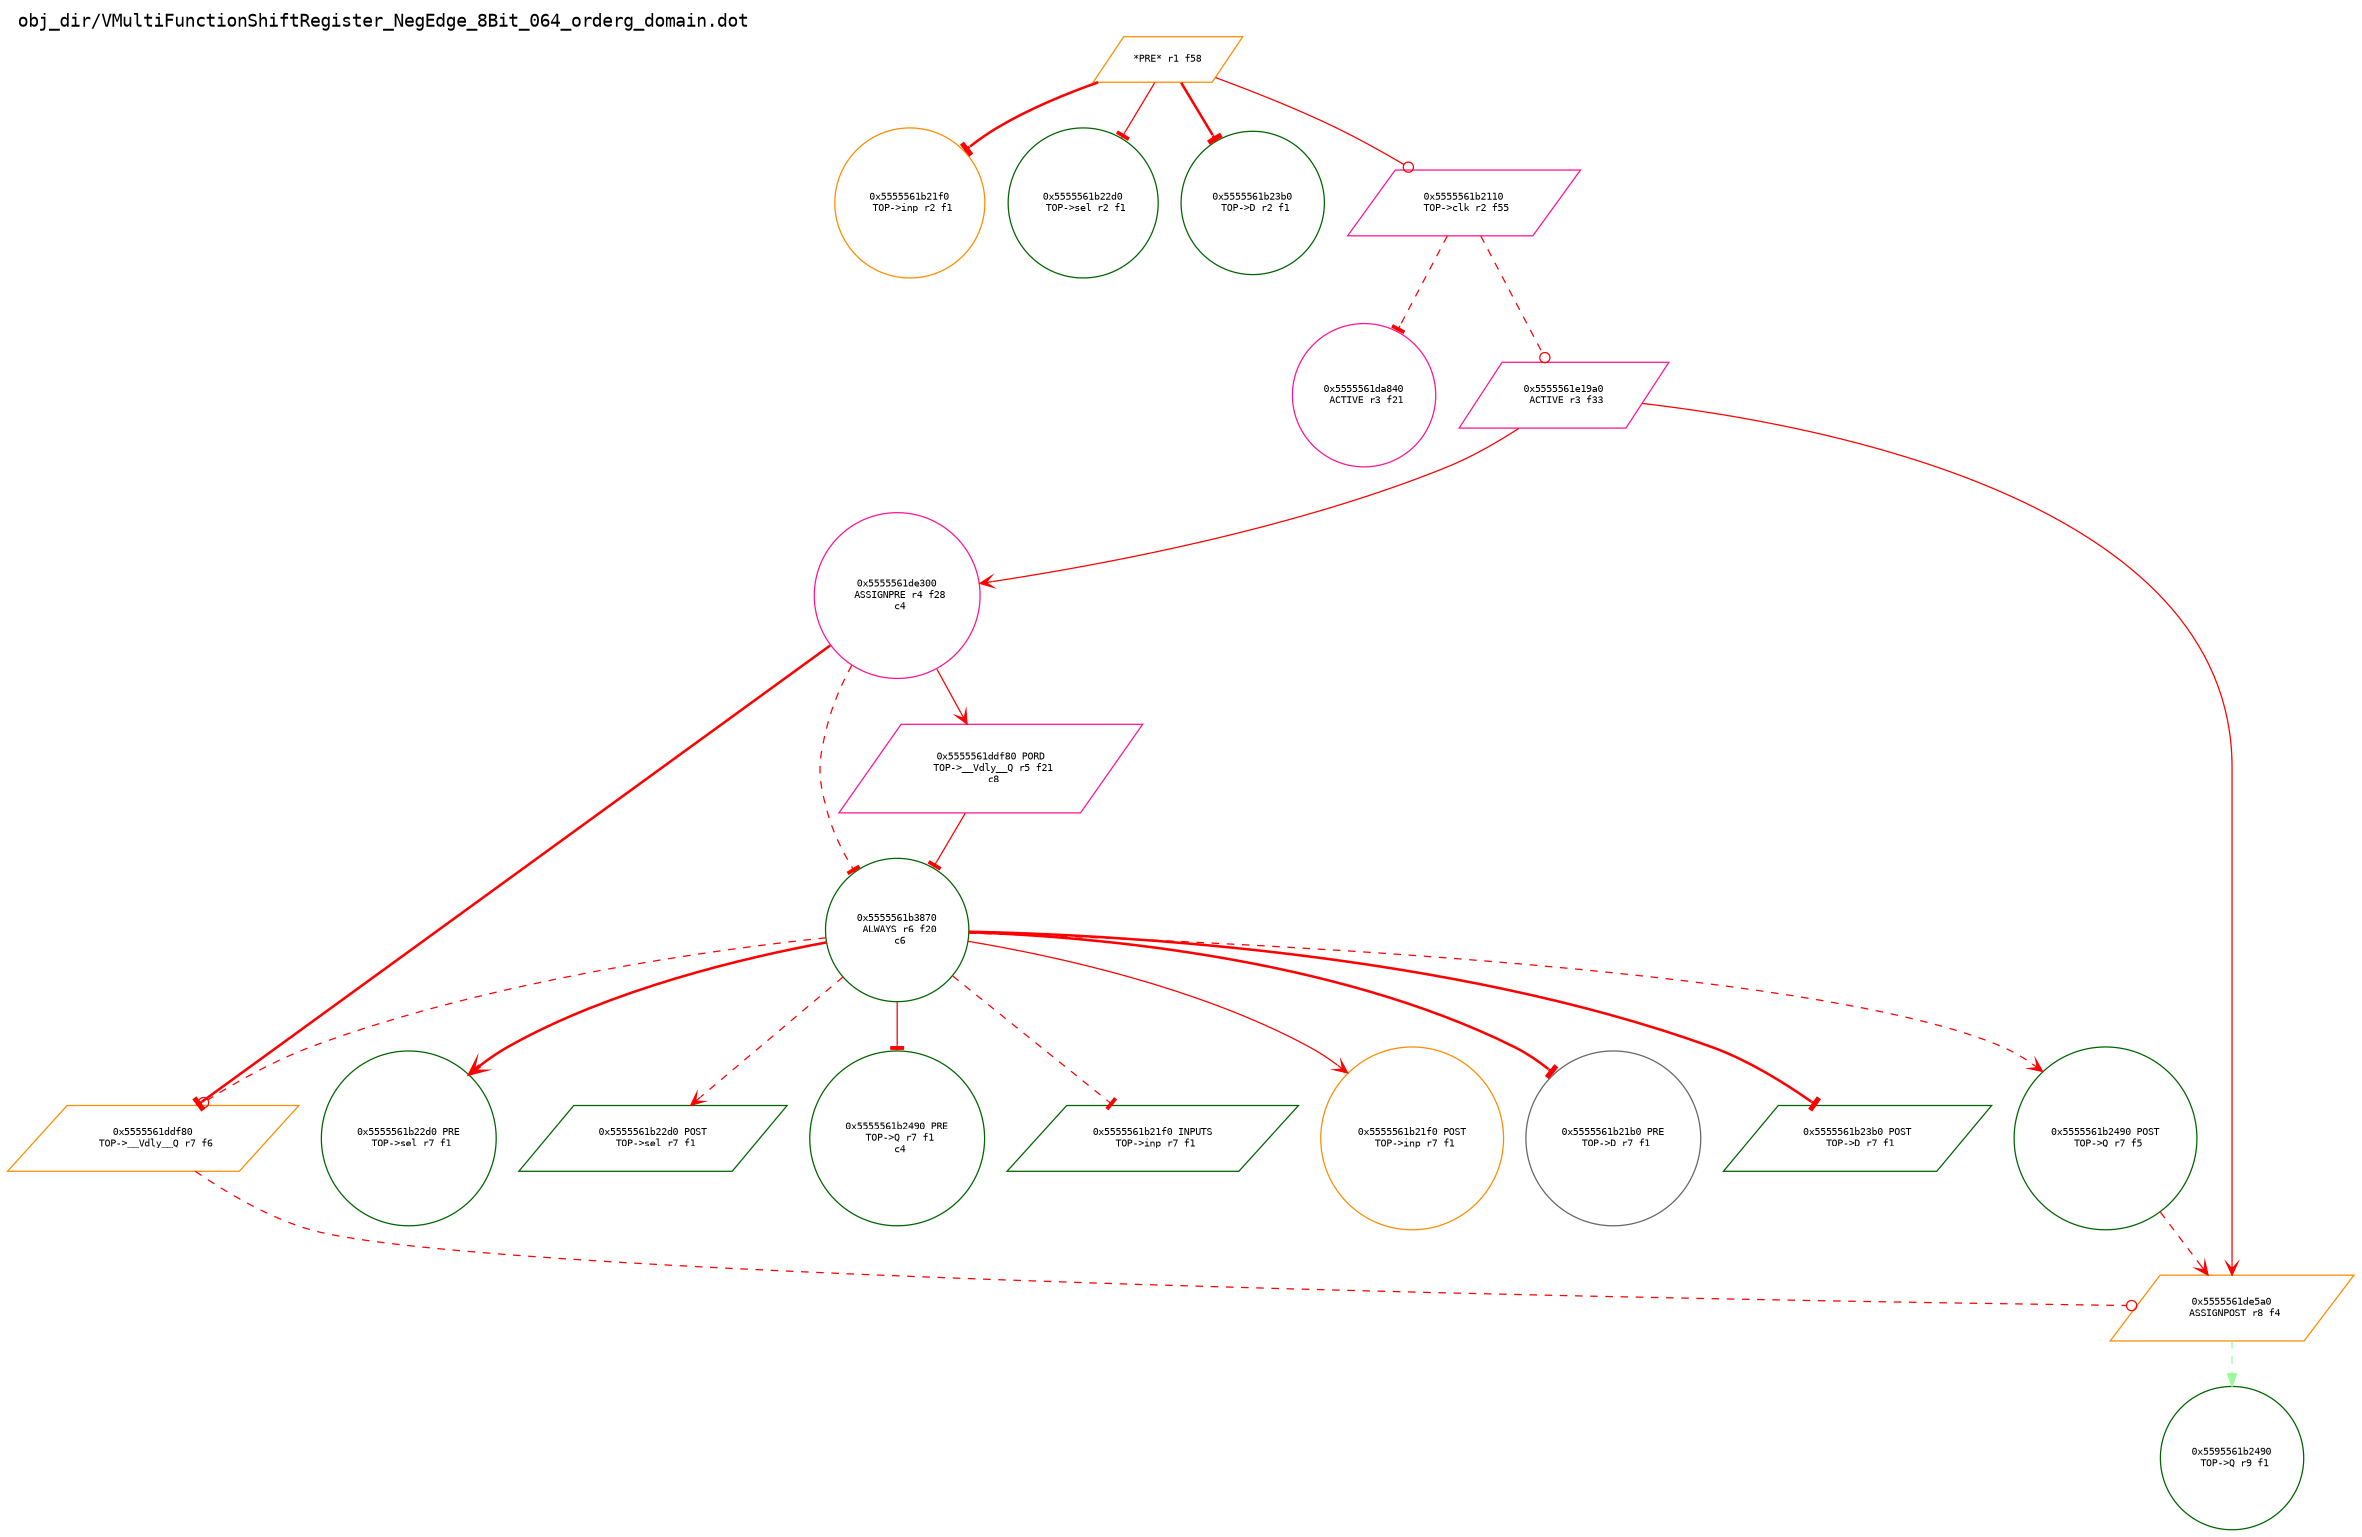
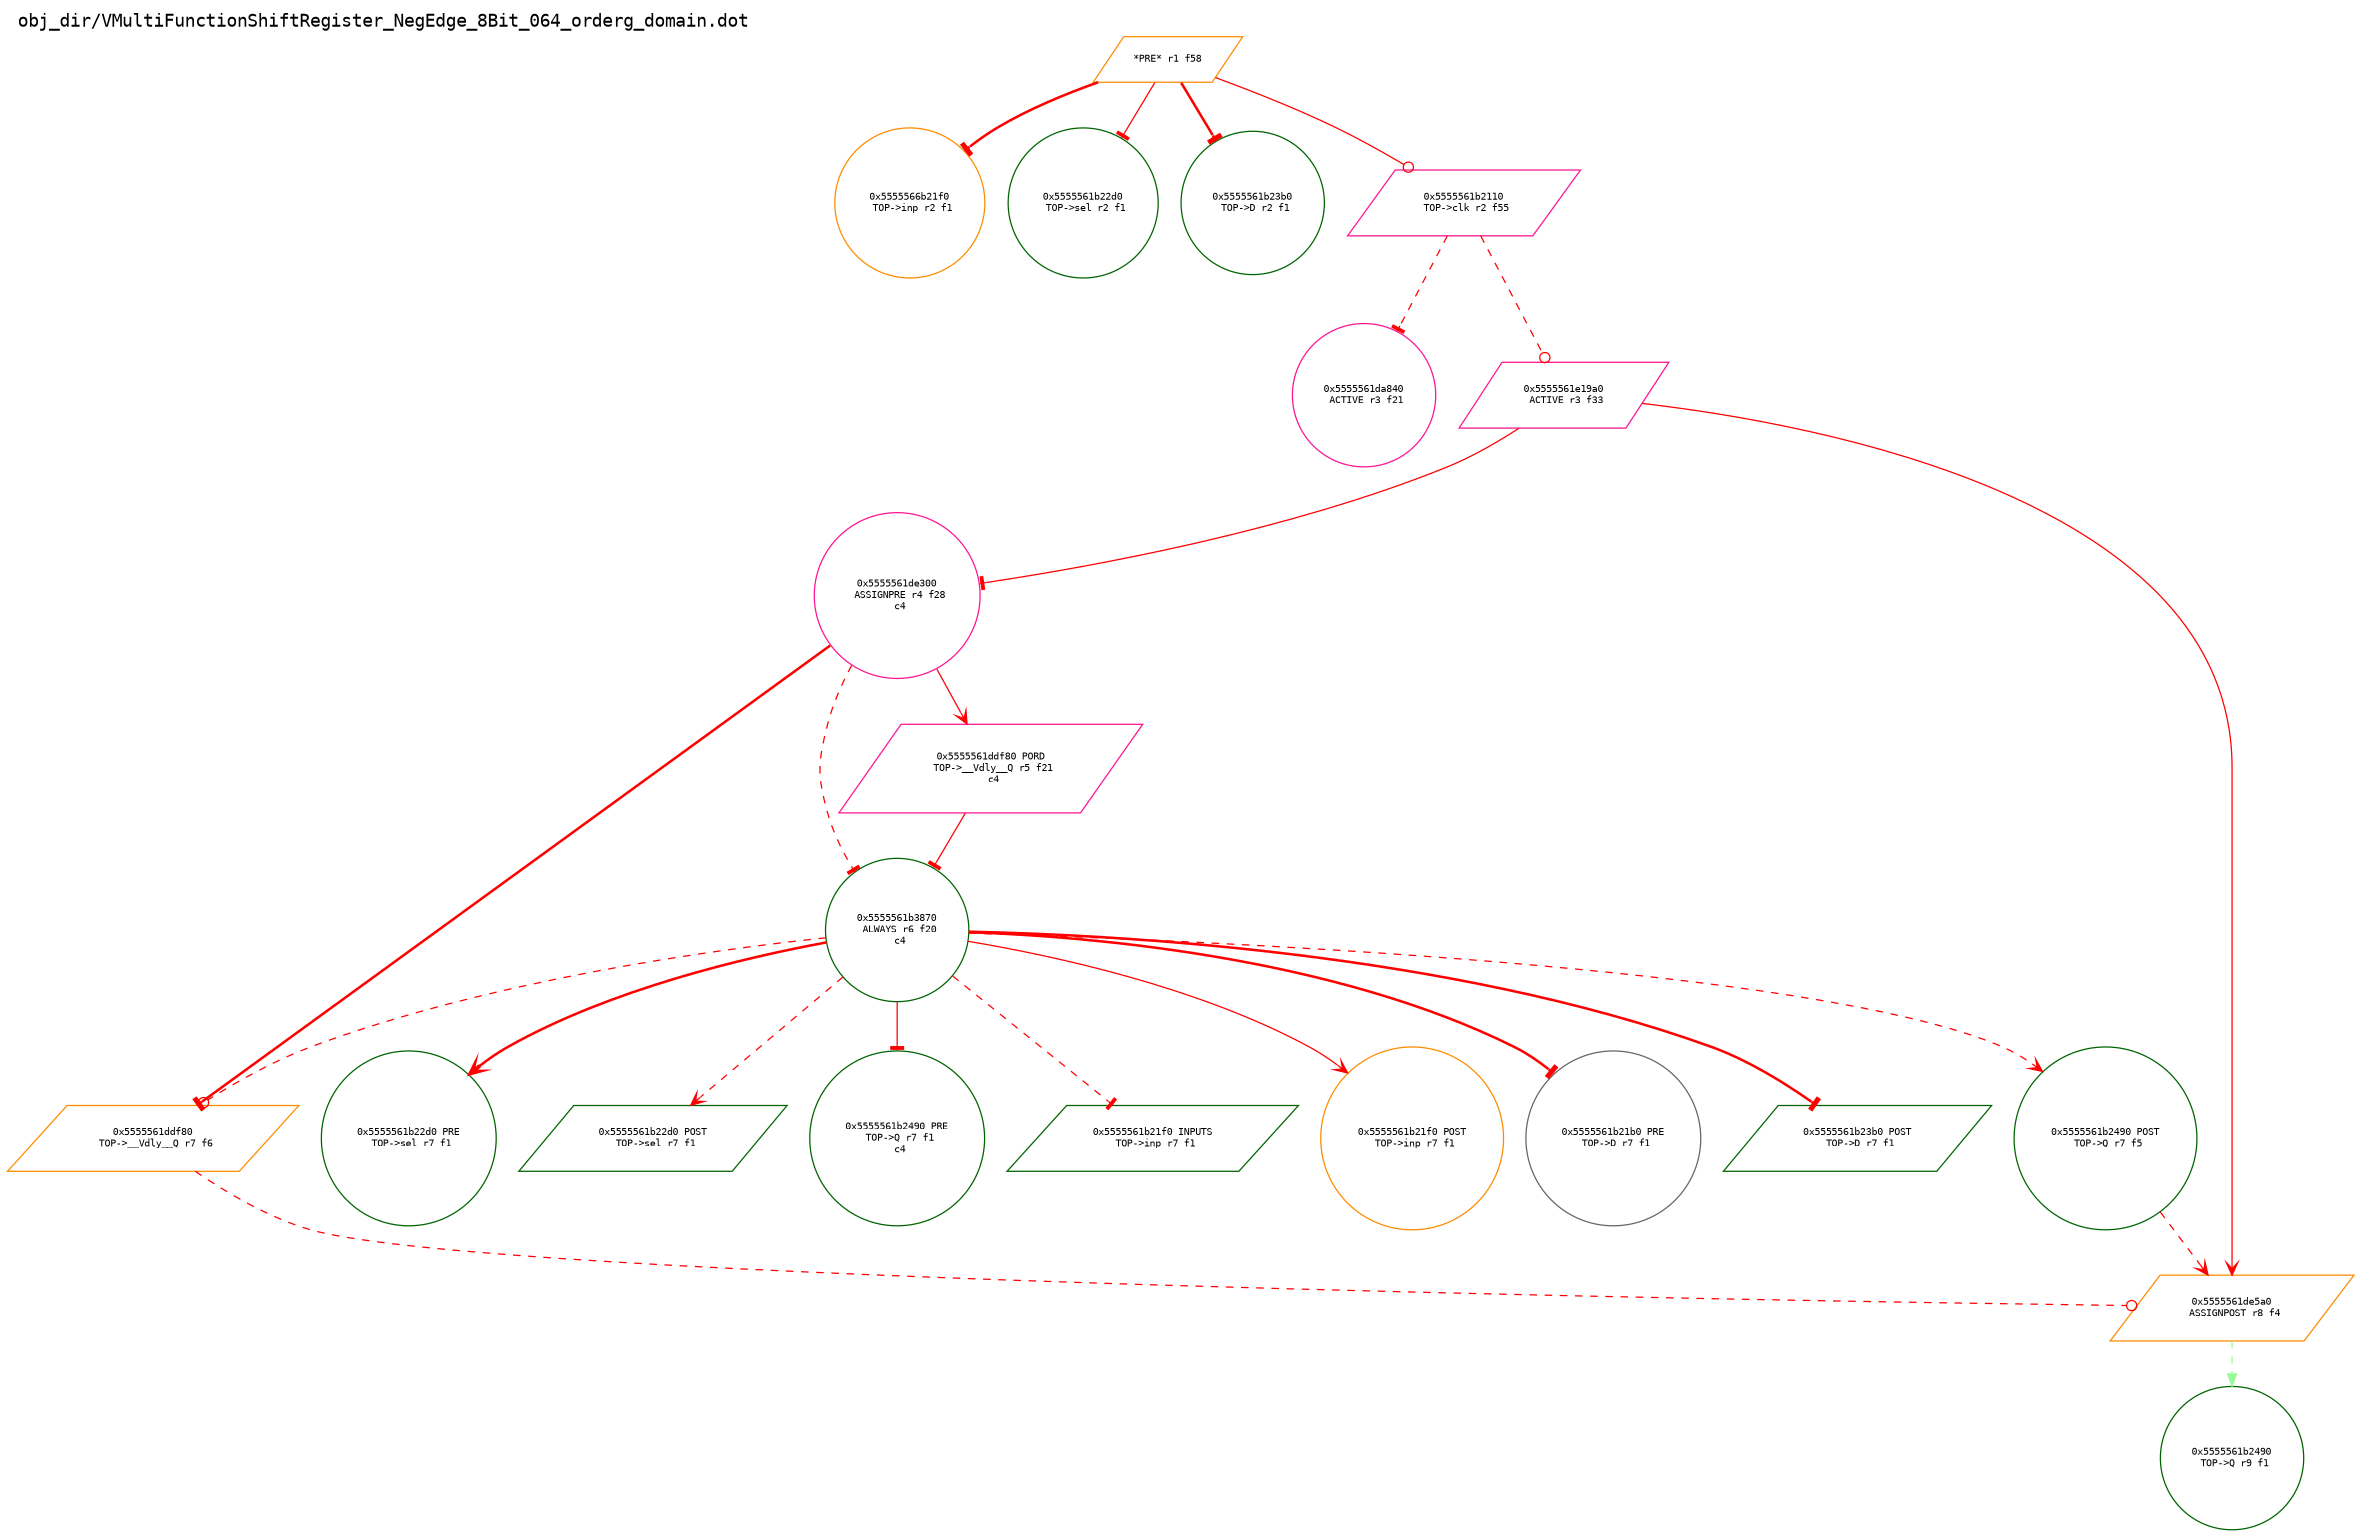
(910, 203) -> (910, 203)
(1262, 527) -> (1260, 528)
(991, 769) -> (991, 769)
(897, 930) -> (897, 930)
(2232, 1458) -> (2232, 1458)
